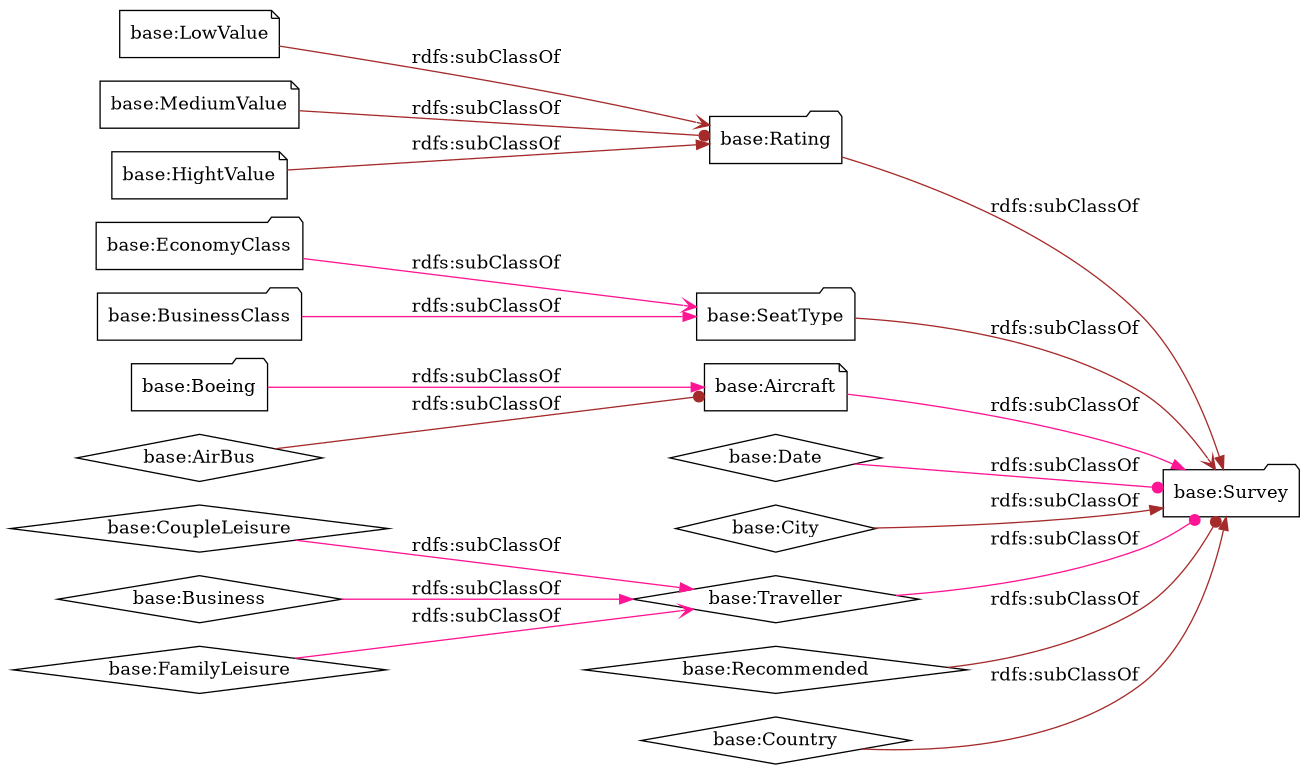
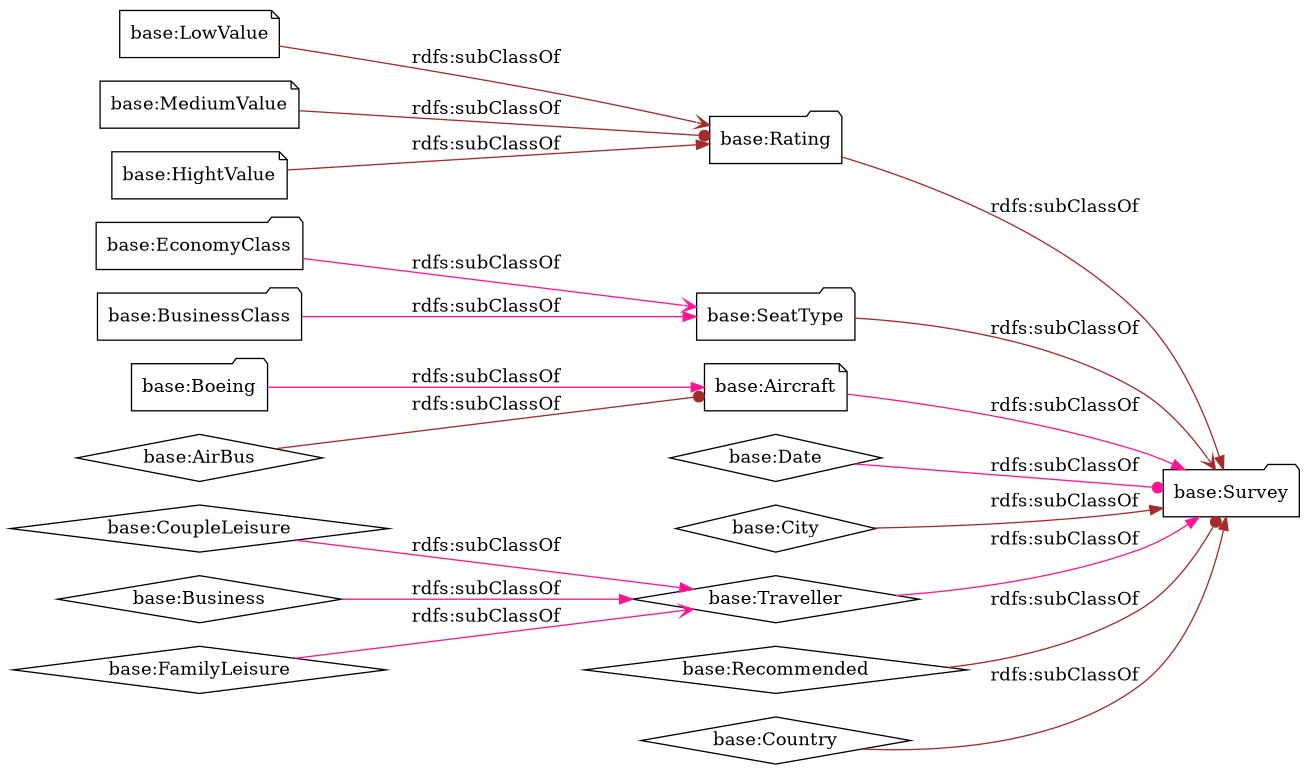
(1047, 575) -> (1047, 575)
